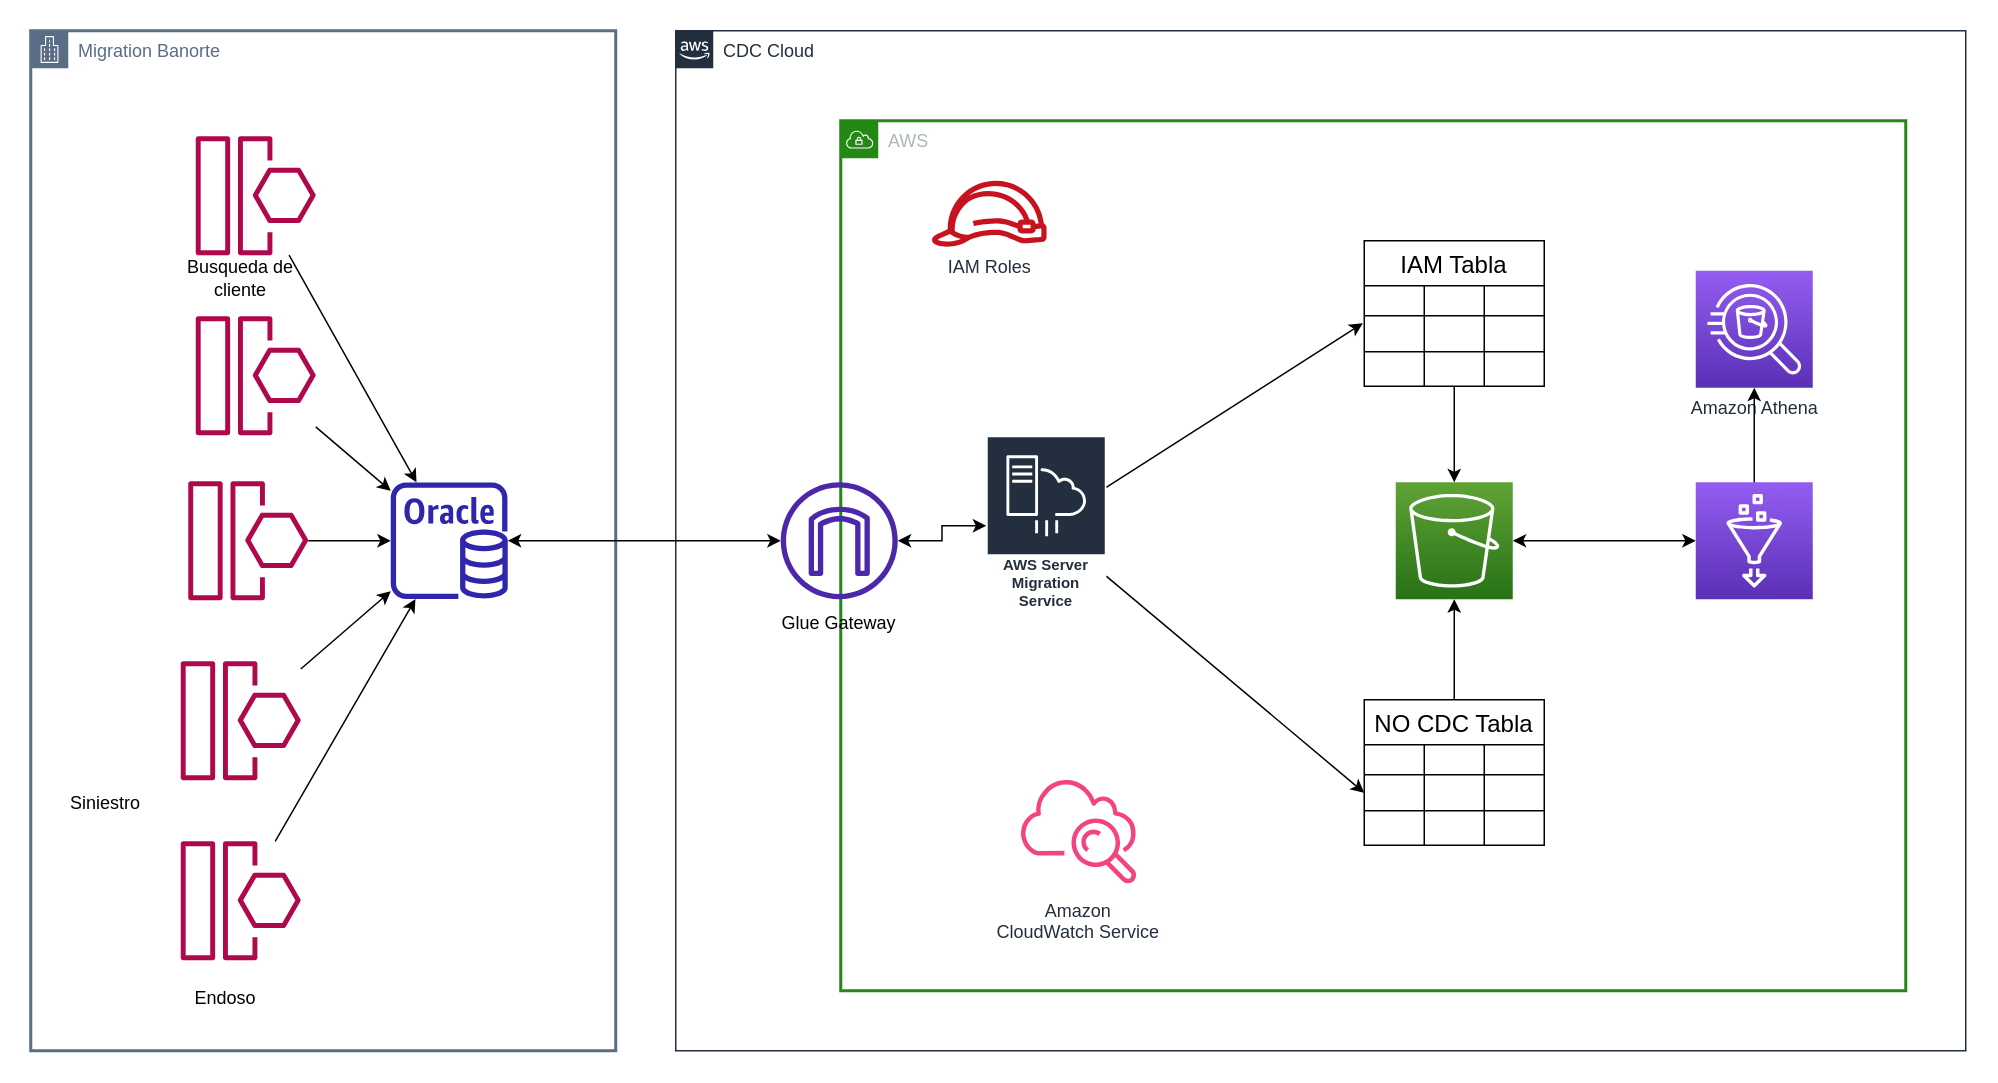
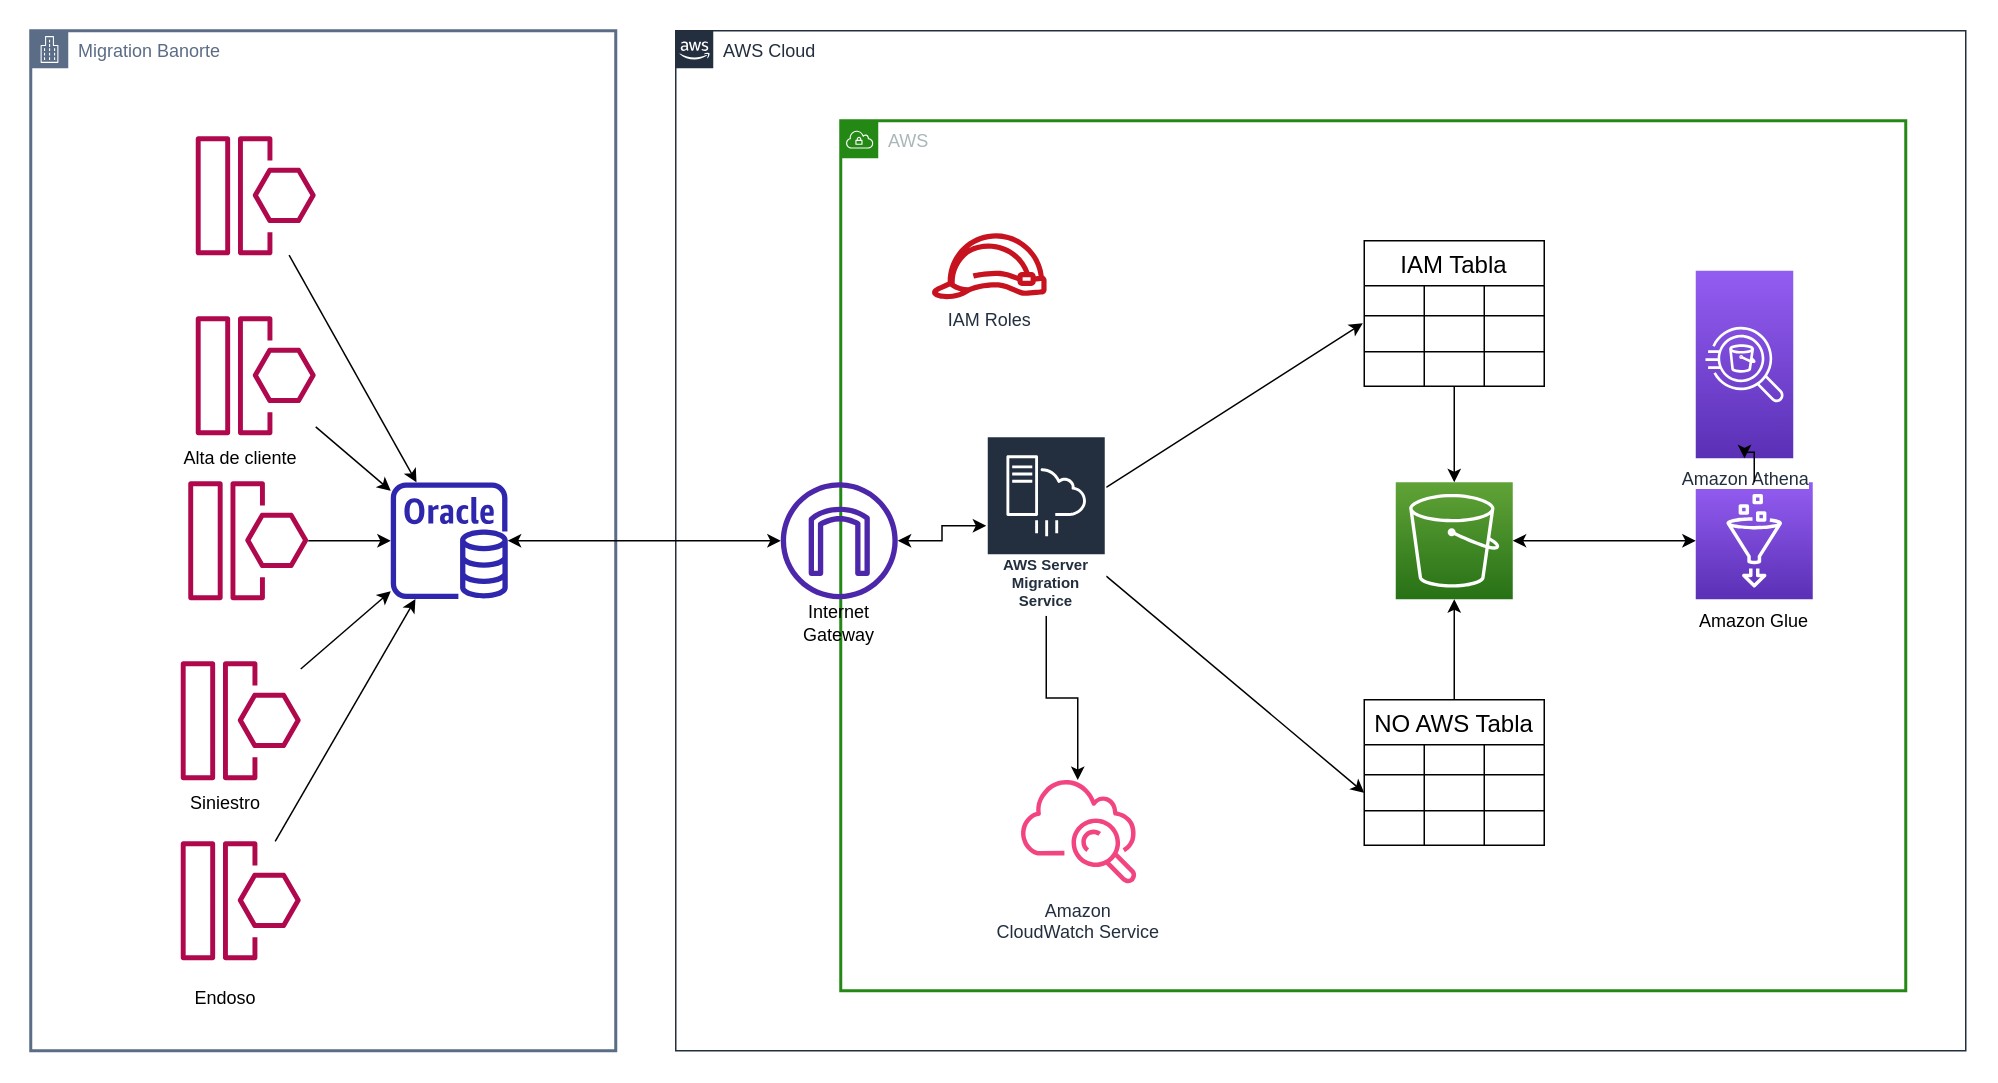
(764, 52) -> (764, 52)
(989, 214) -> (989, 266)
(241, 278) -> none
(1754, 329) -> (1745, 365)
none -> (241, 458)
none -> (1754, 622)
(839, 623) -> (839, 623)
none -> (1056, 698)
(1454, 724) -> (1454, 724)
(106, 803) -> (226, 803)
